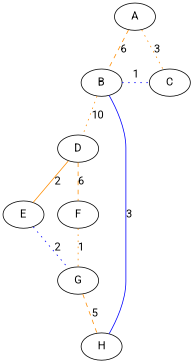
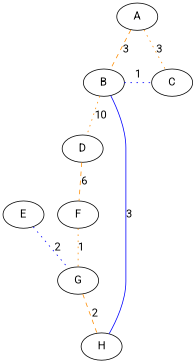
(124, 50) -> (126, 50)
(51, 182) -> none
(95, 314) -> (95, 314)
